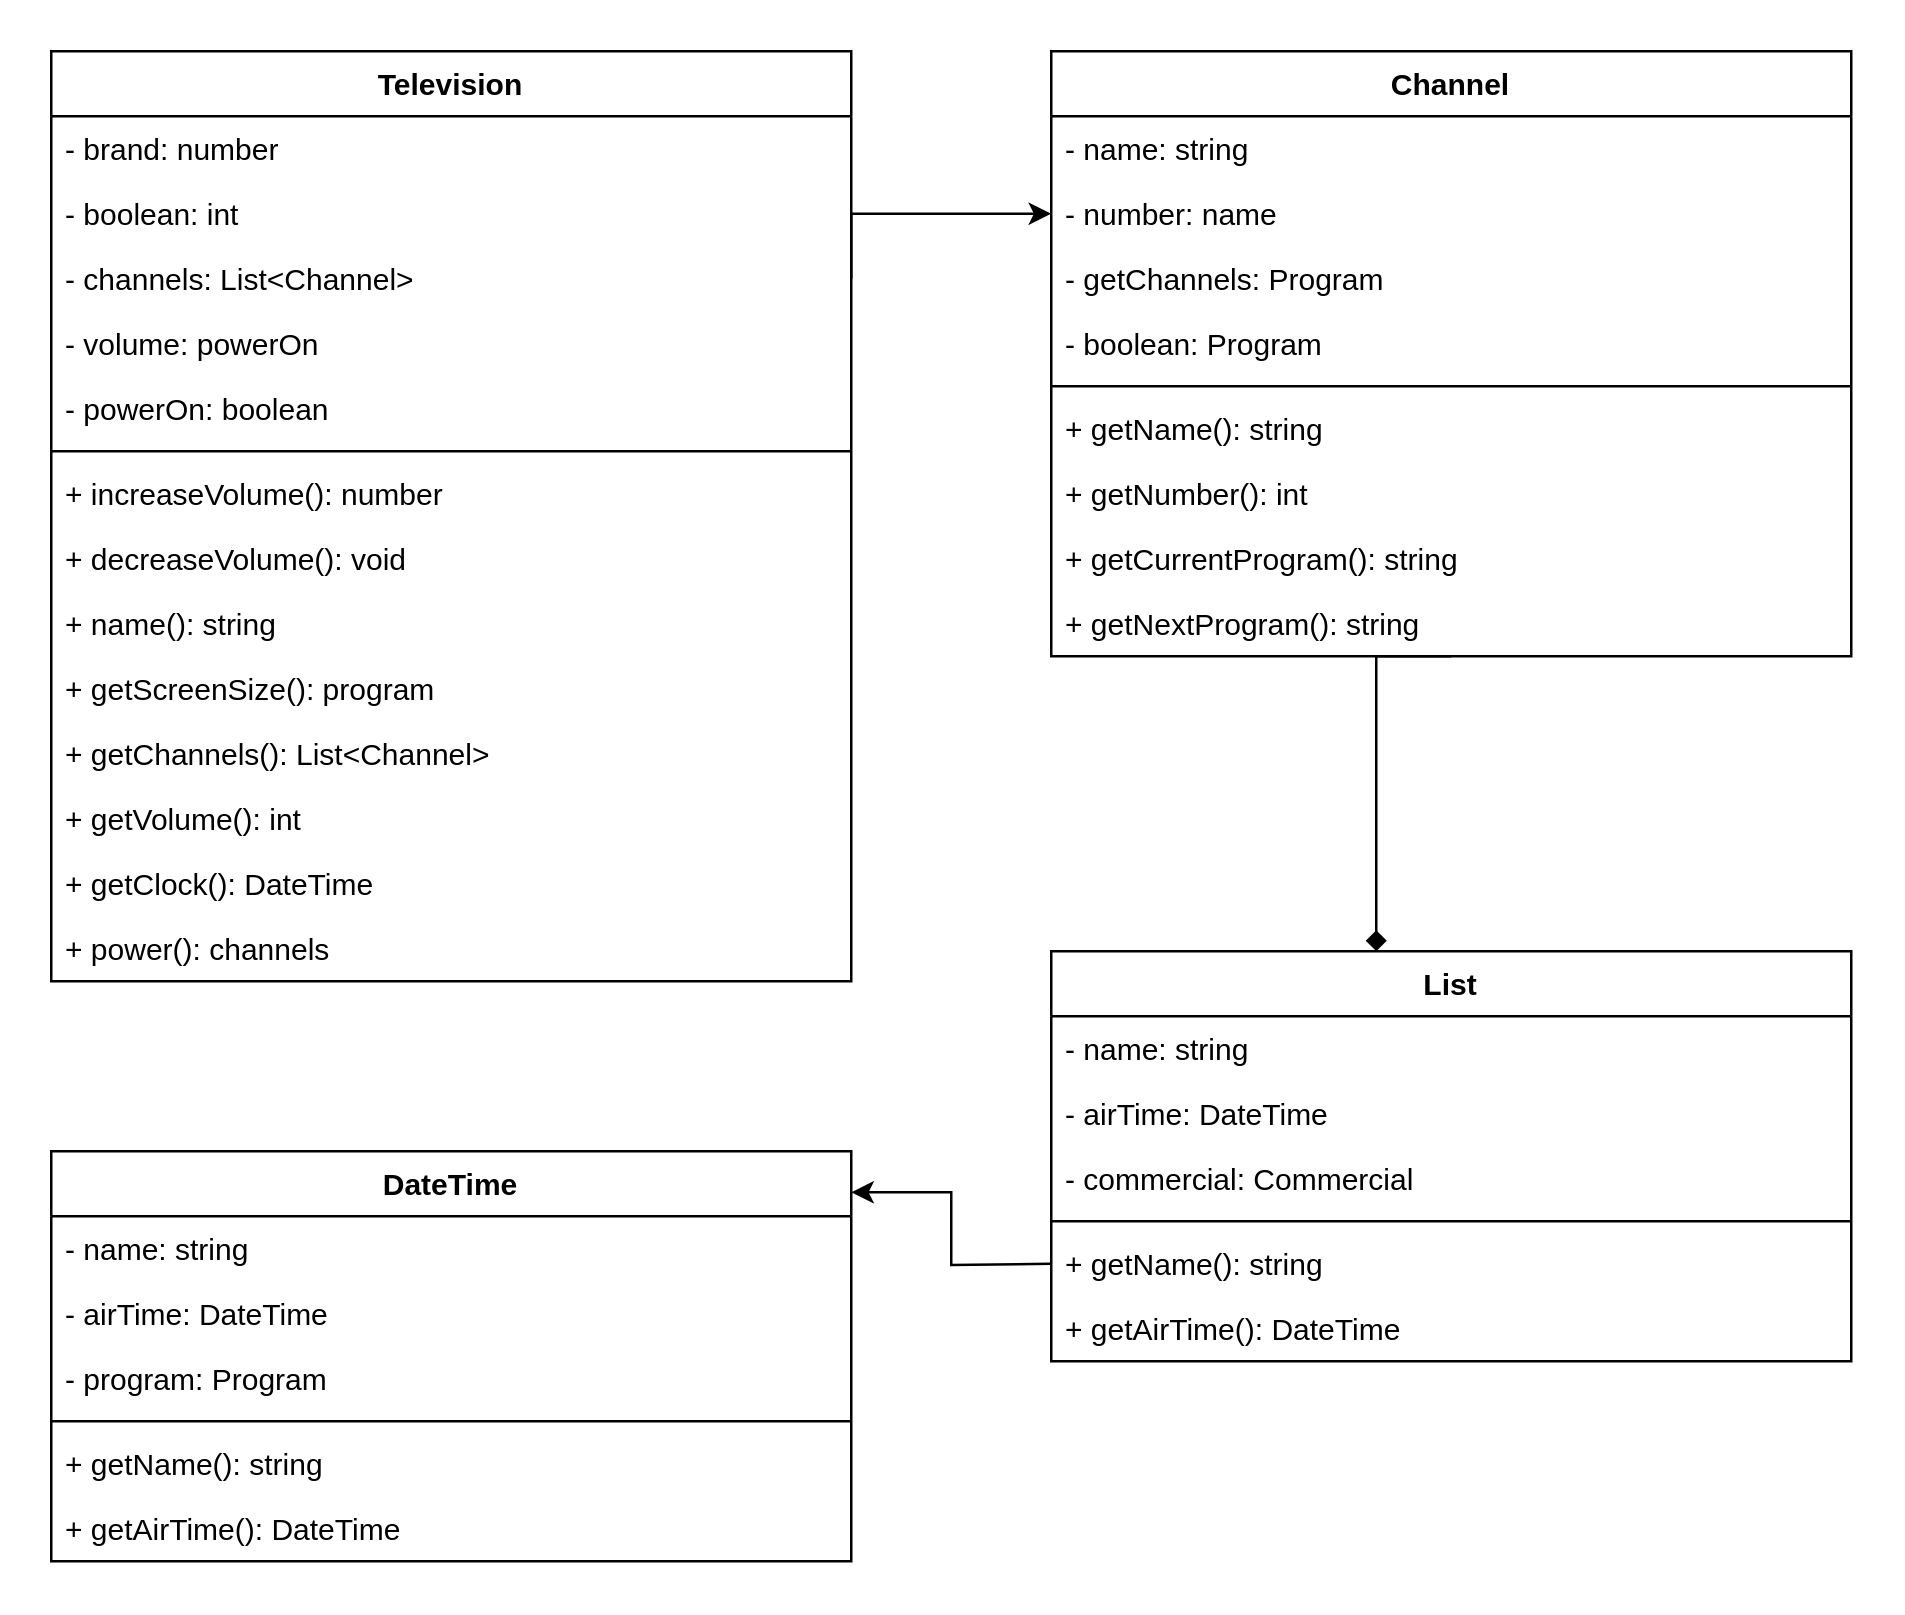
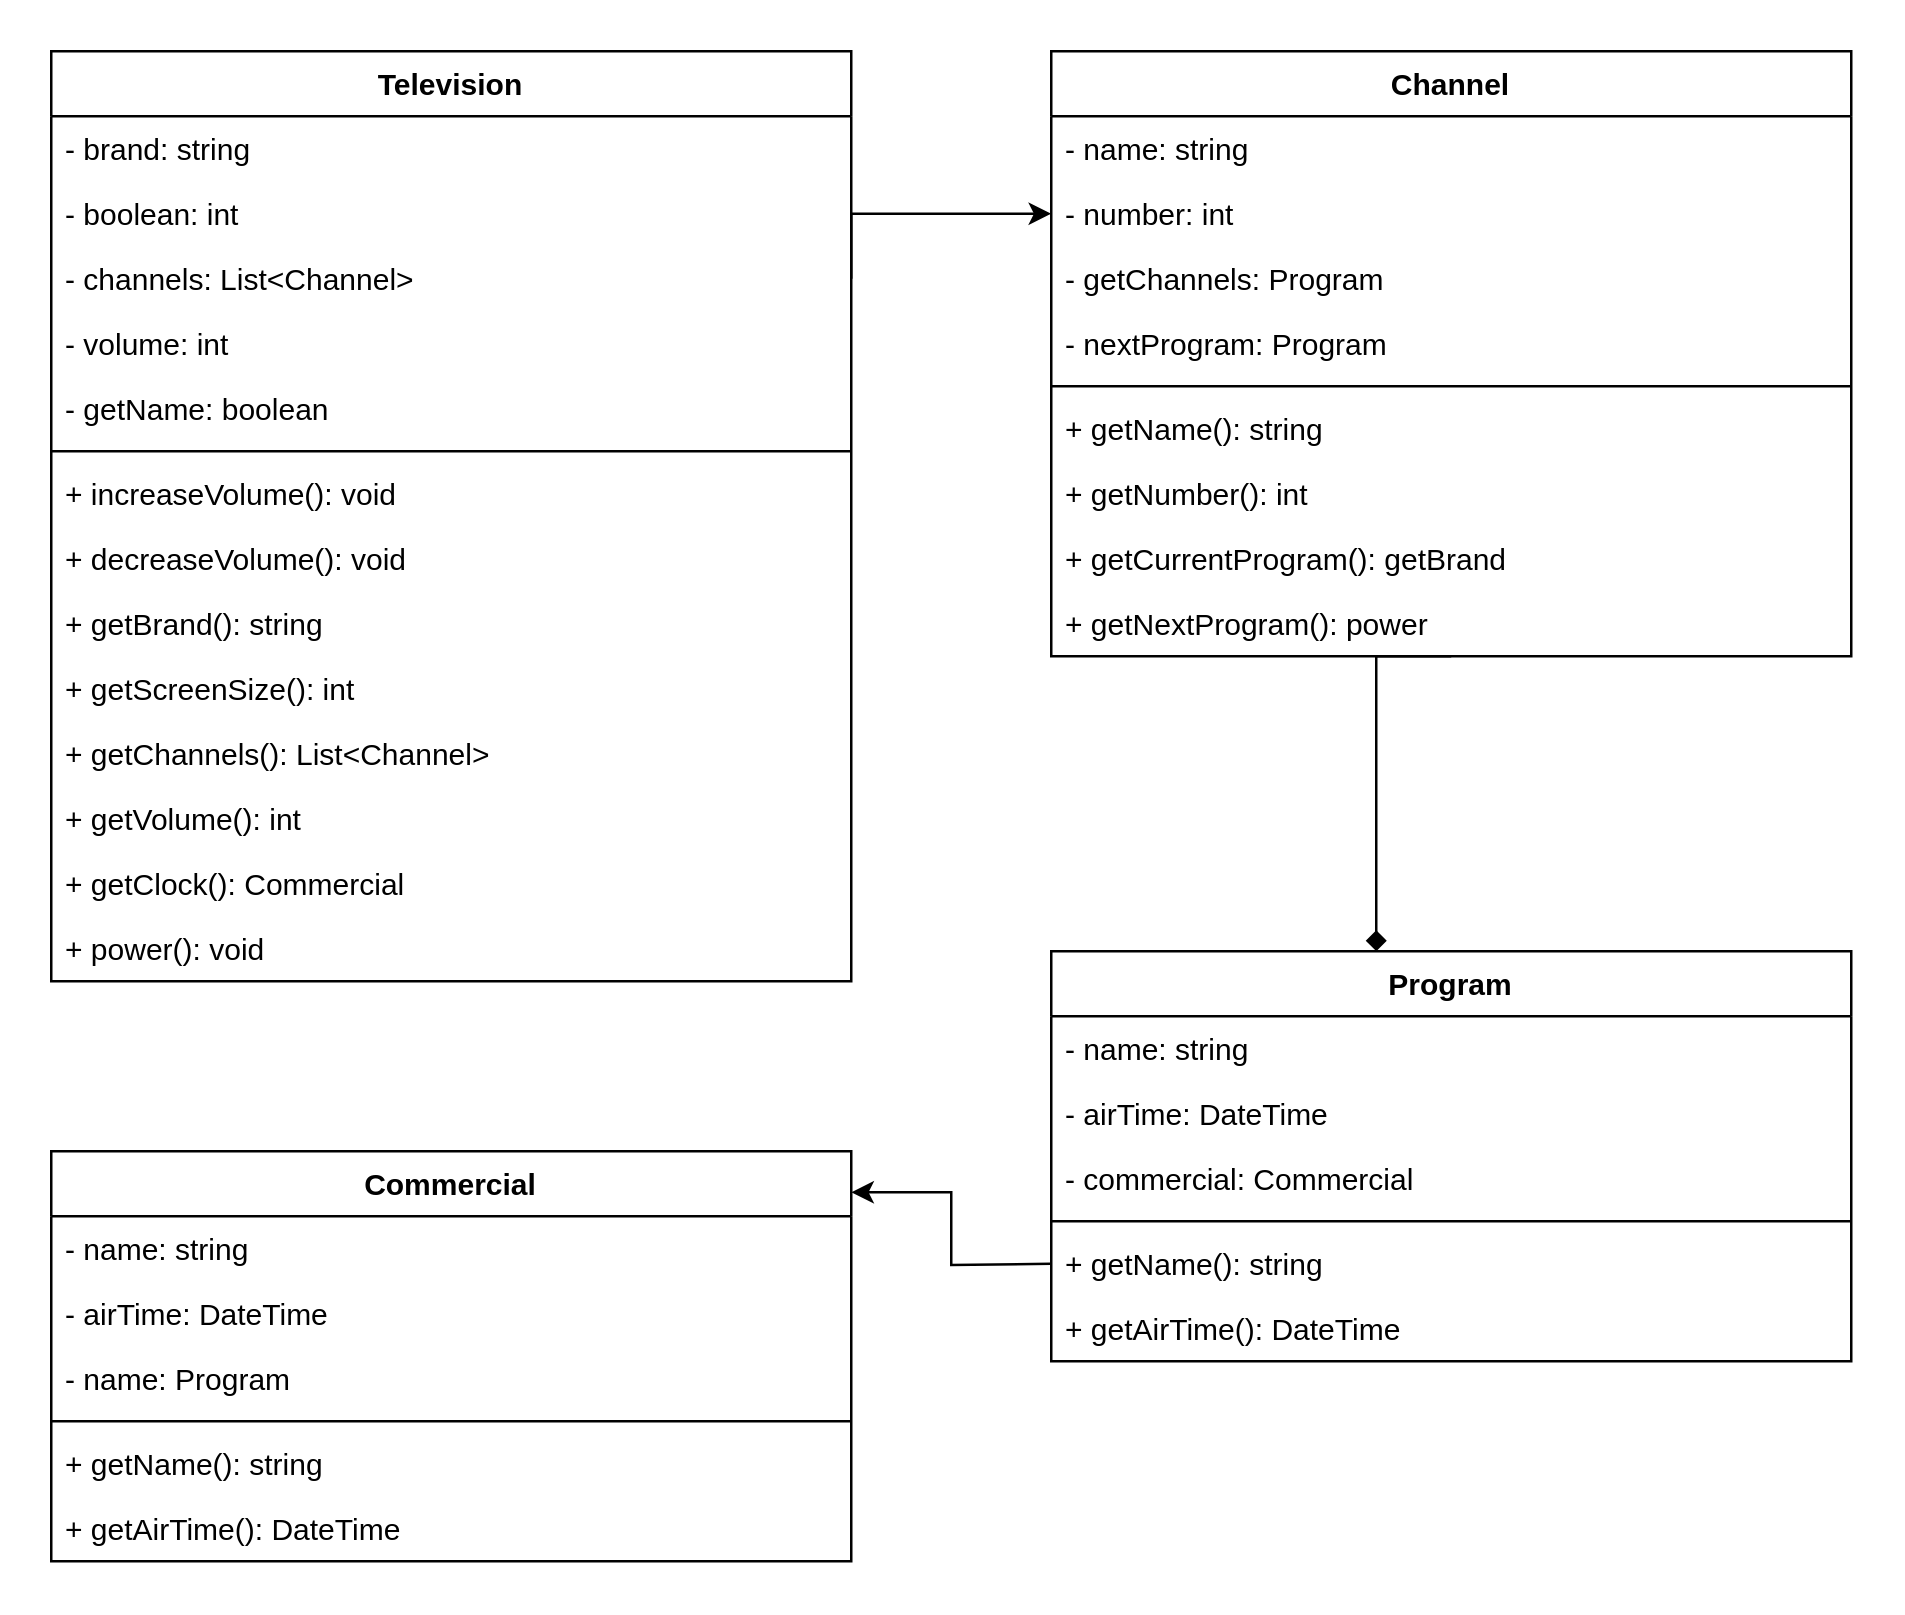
(179, 150) -> (175, 150)
(1171, 215) -> (1159, 215)
(192, 345) -> (155, 345)
(1201, 345) -> (1238, 345)
(201, 410) -> (201, 410)
(264, 495) -> (243, 495)
(1293, 560) -> (1314, 560)
(184, 625) -> (217, 625)
(1268, 625) -> (1263, 625)
(268, 690) -> (230, 690)
(230, 885) -> (243, 885)
(209, 950) -> (175, 950)
(1450, 985) -> (1450, 985)
(450, 1185) -> (450, 1185)
(205, 1380) -> (179, 1380)
